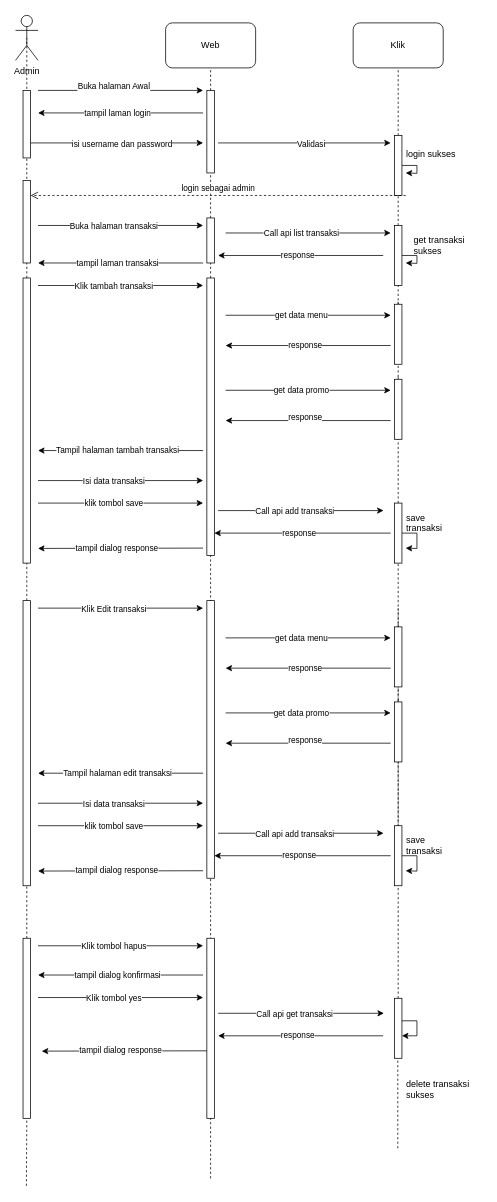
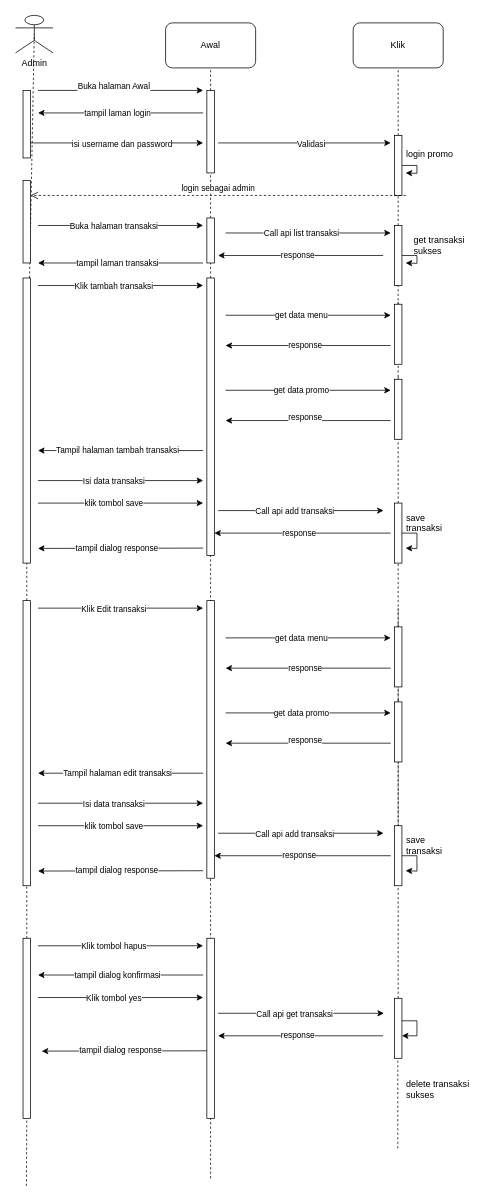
(27, 38) -> (34, 34)
(210, 45) -> (210, 45)
(432, 154) -> (430, 154)
